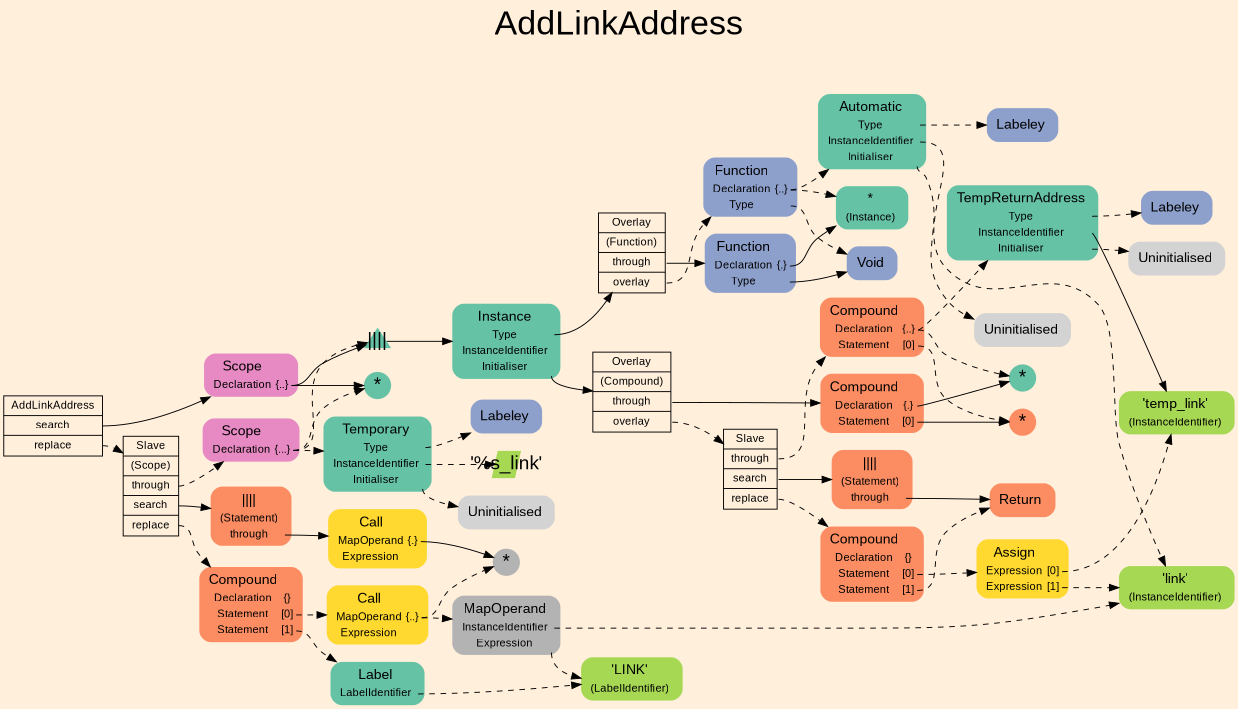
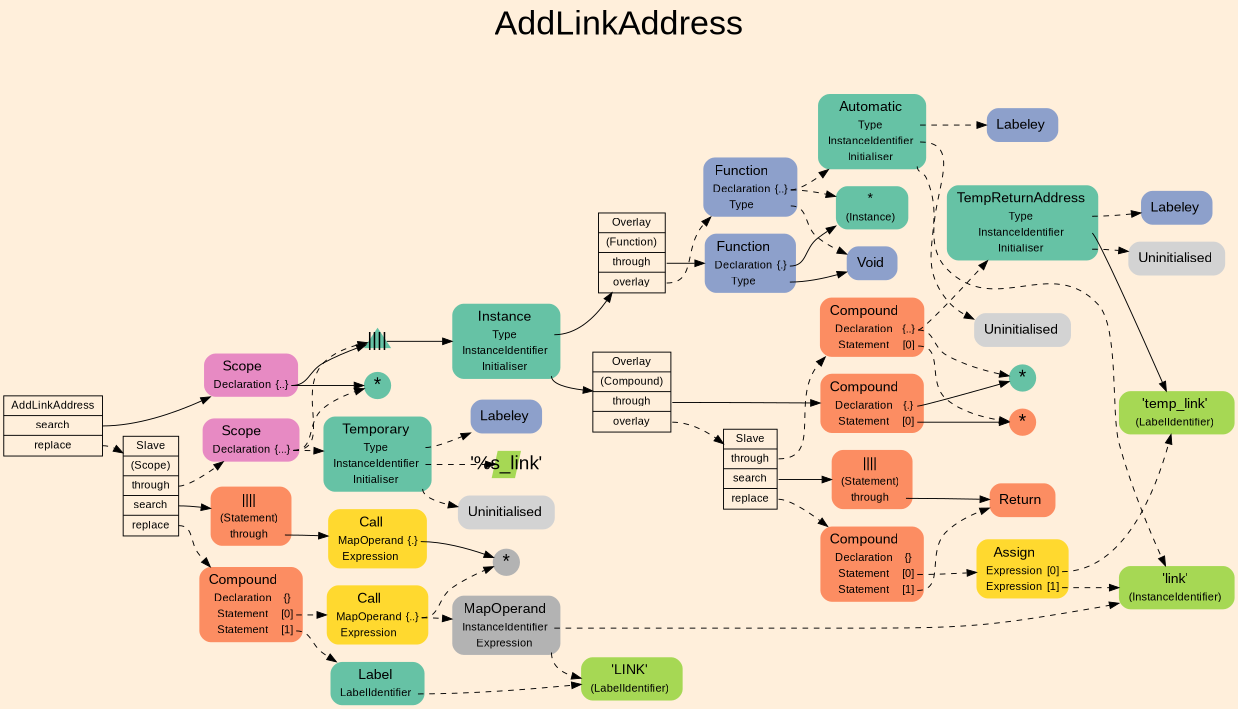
(1175, 422) -> (1175, 422)
